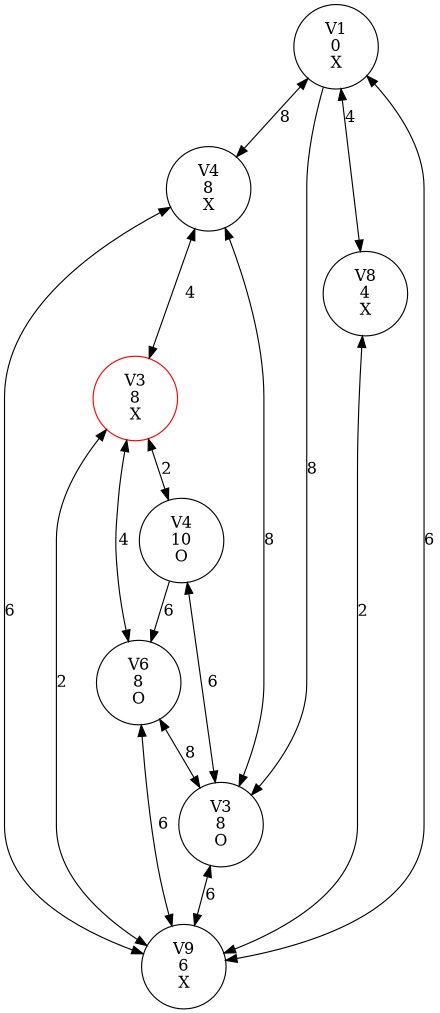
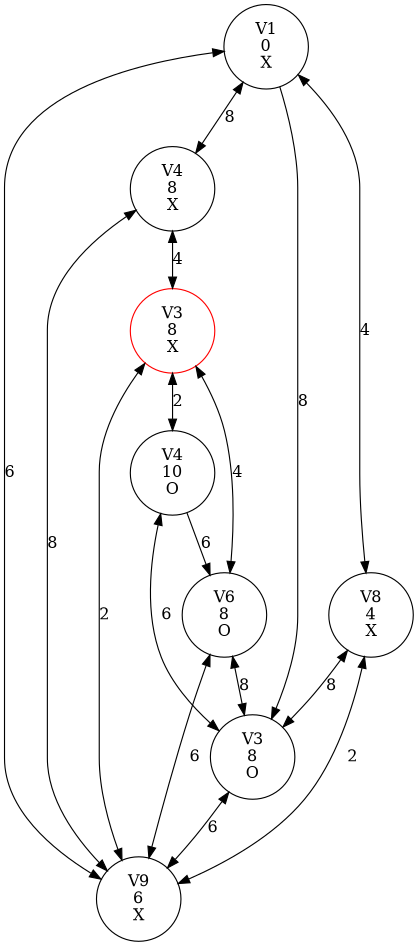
(264, 506) -> (317, 690)
(10, 612) -> (53, 544)
